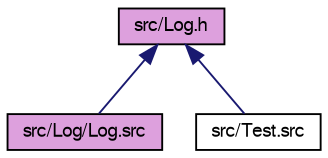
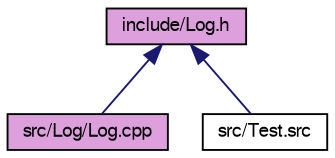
(172, 26) -> (176, 26)
(85, 132) -> (88, 132)
